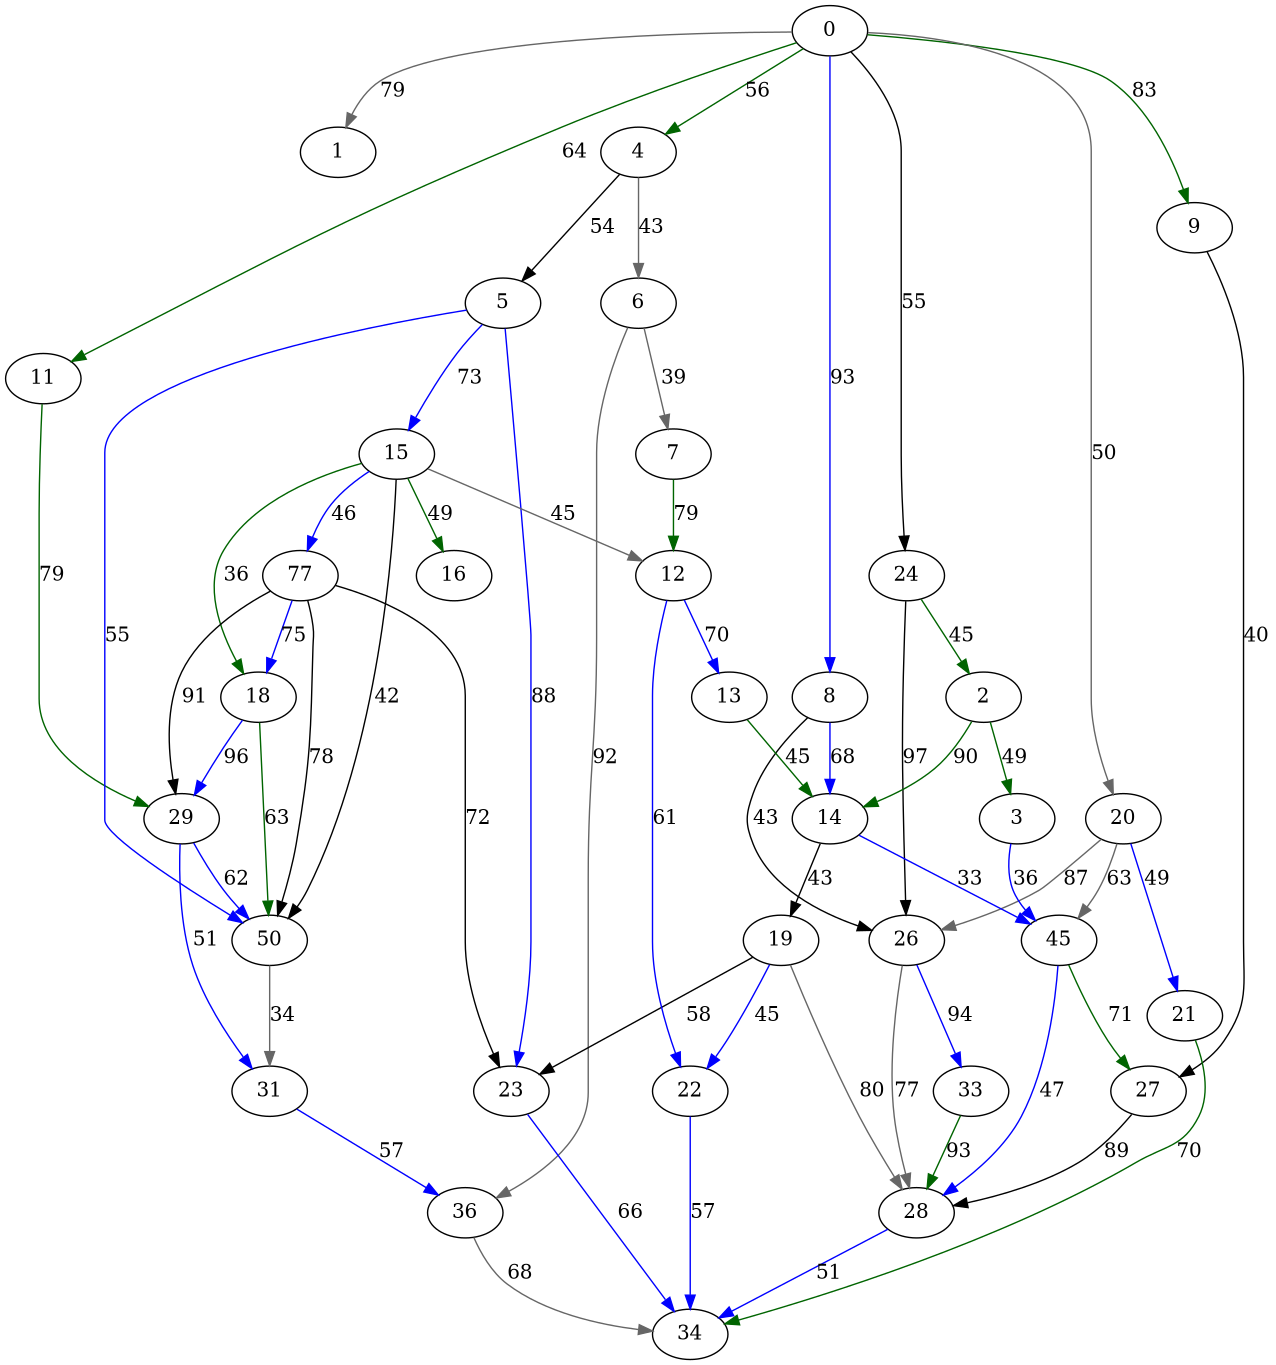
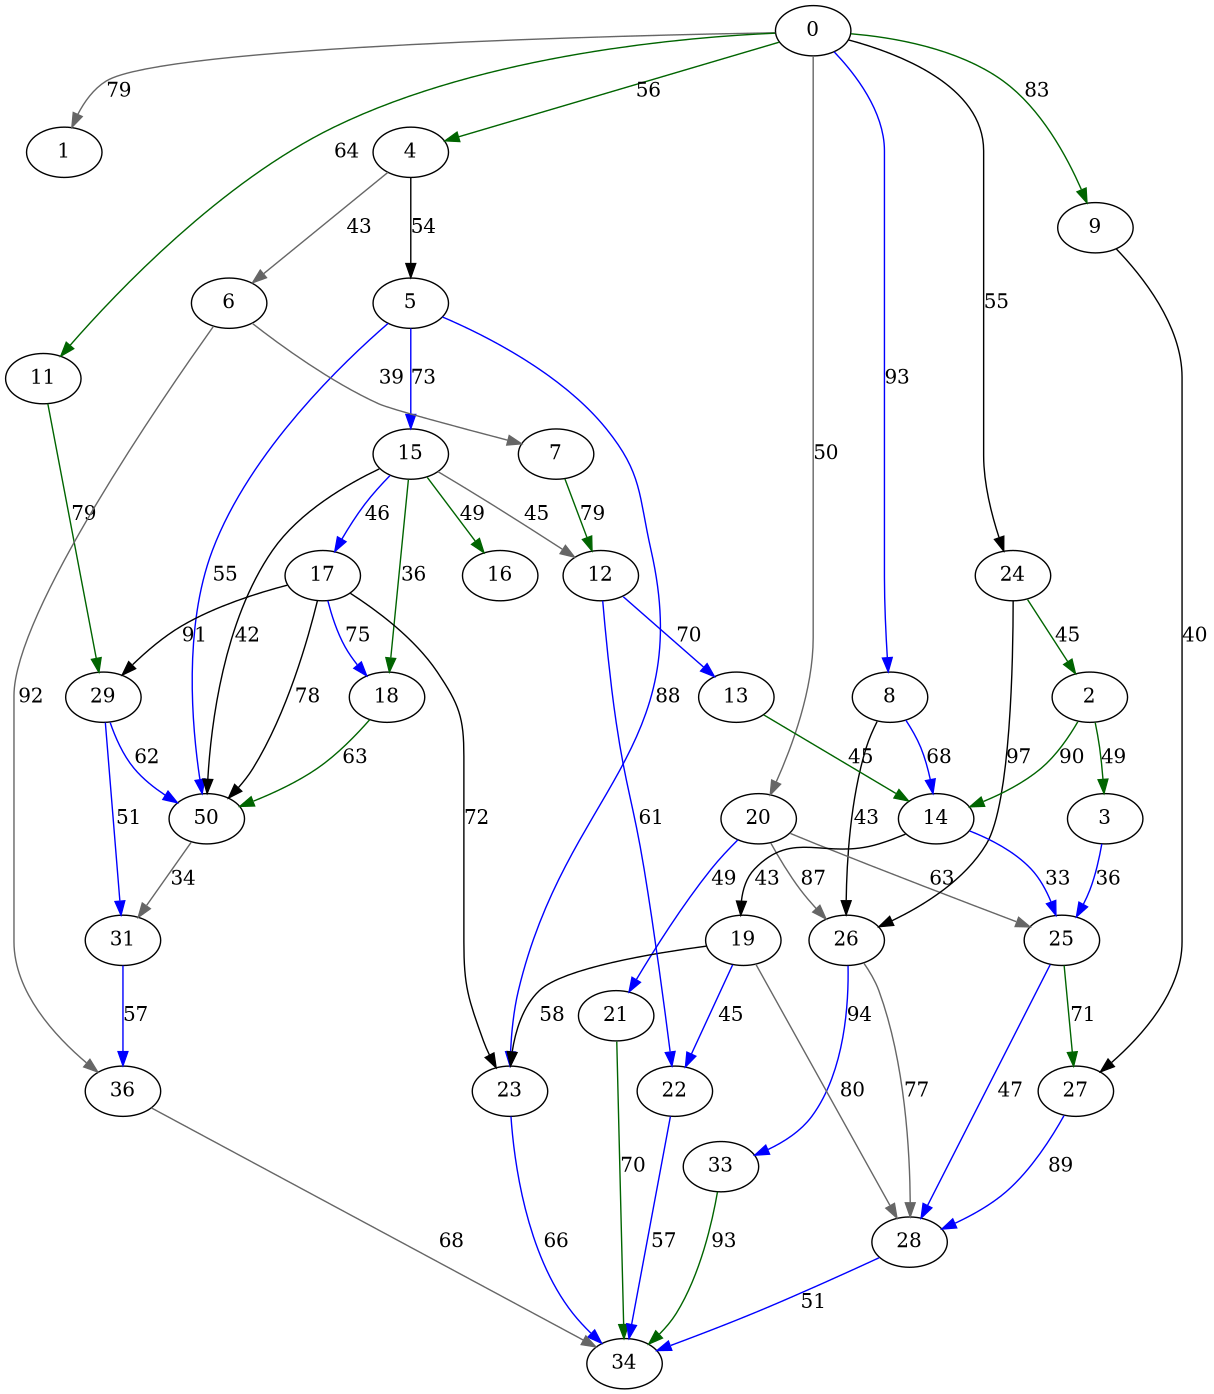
(300, 576) -> (323, 576)
(221, 751) -> none
(1059, 940) -> (1062, 940)
(947, 1146) -> (698, 1267)
(1058, 1173) -> (1019, 1179)
